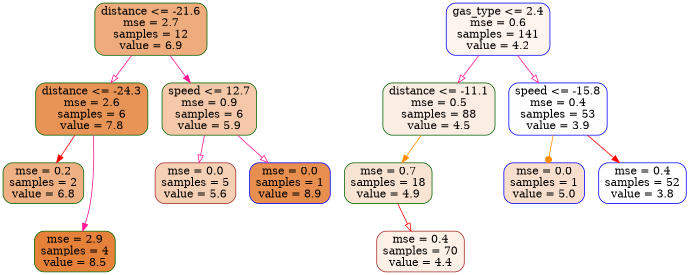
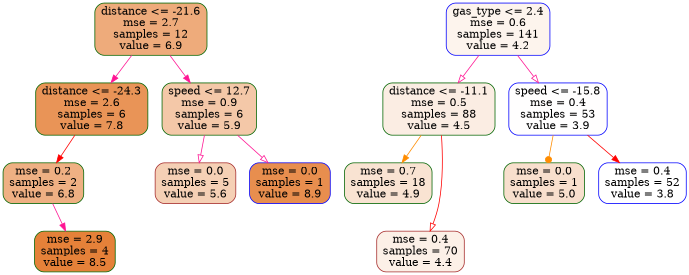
(124, 66) -> (124, 66)
(93, 180) -> (57, 214)
(544, 183) -> (544, 183)
(403, 214) -> (442, 180)
